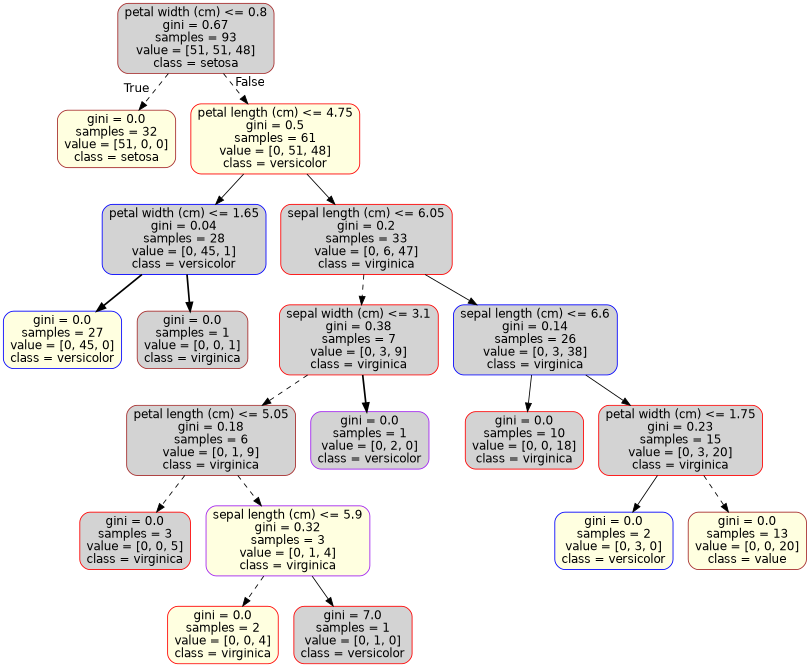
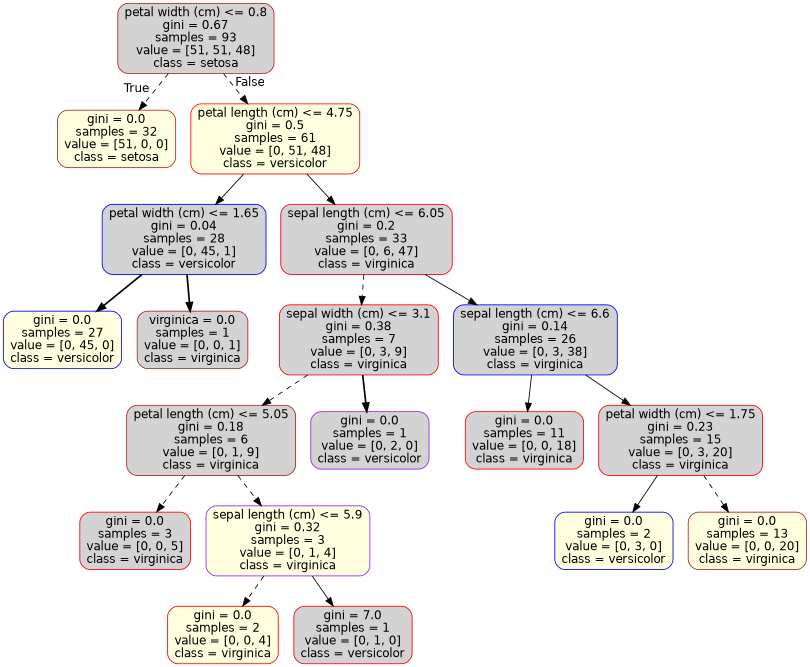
(193, 340) -> (193, 340)
(524, 440) -> (524, 440)
(747, 541) -> (747, 541)
